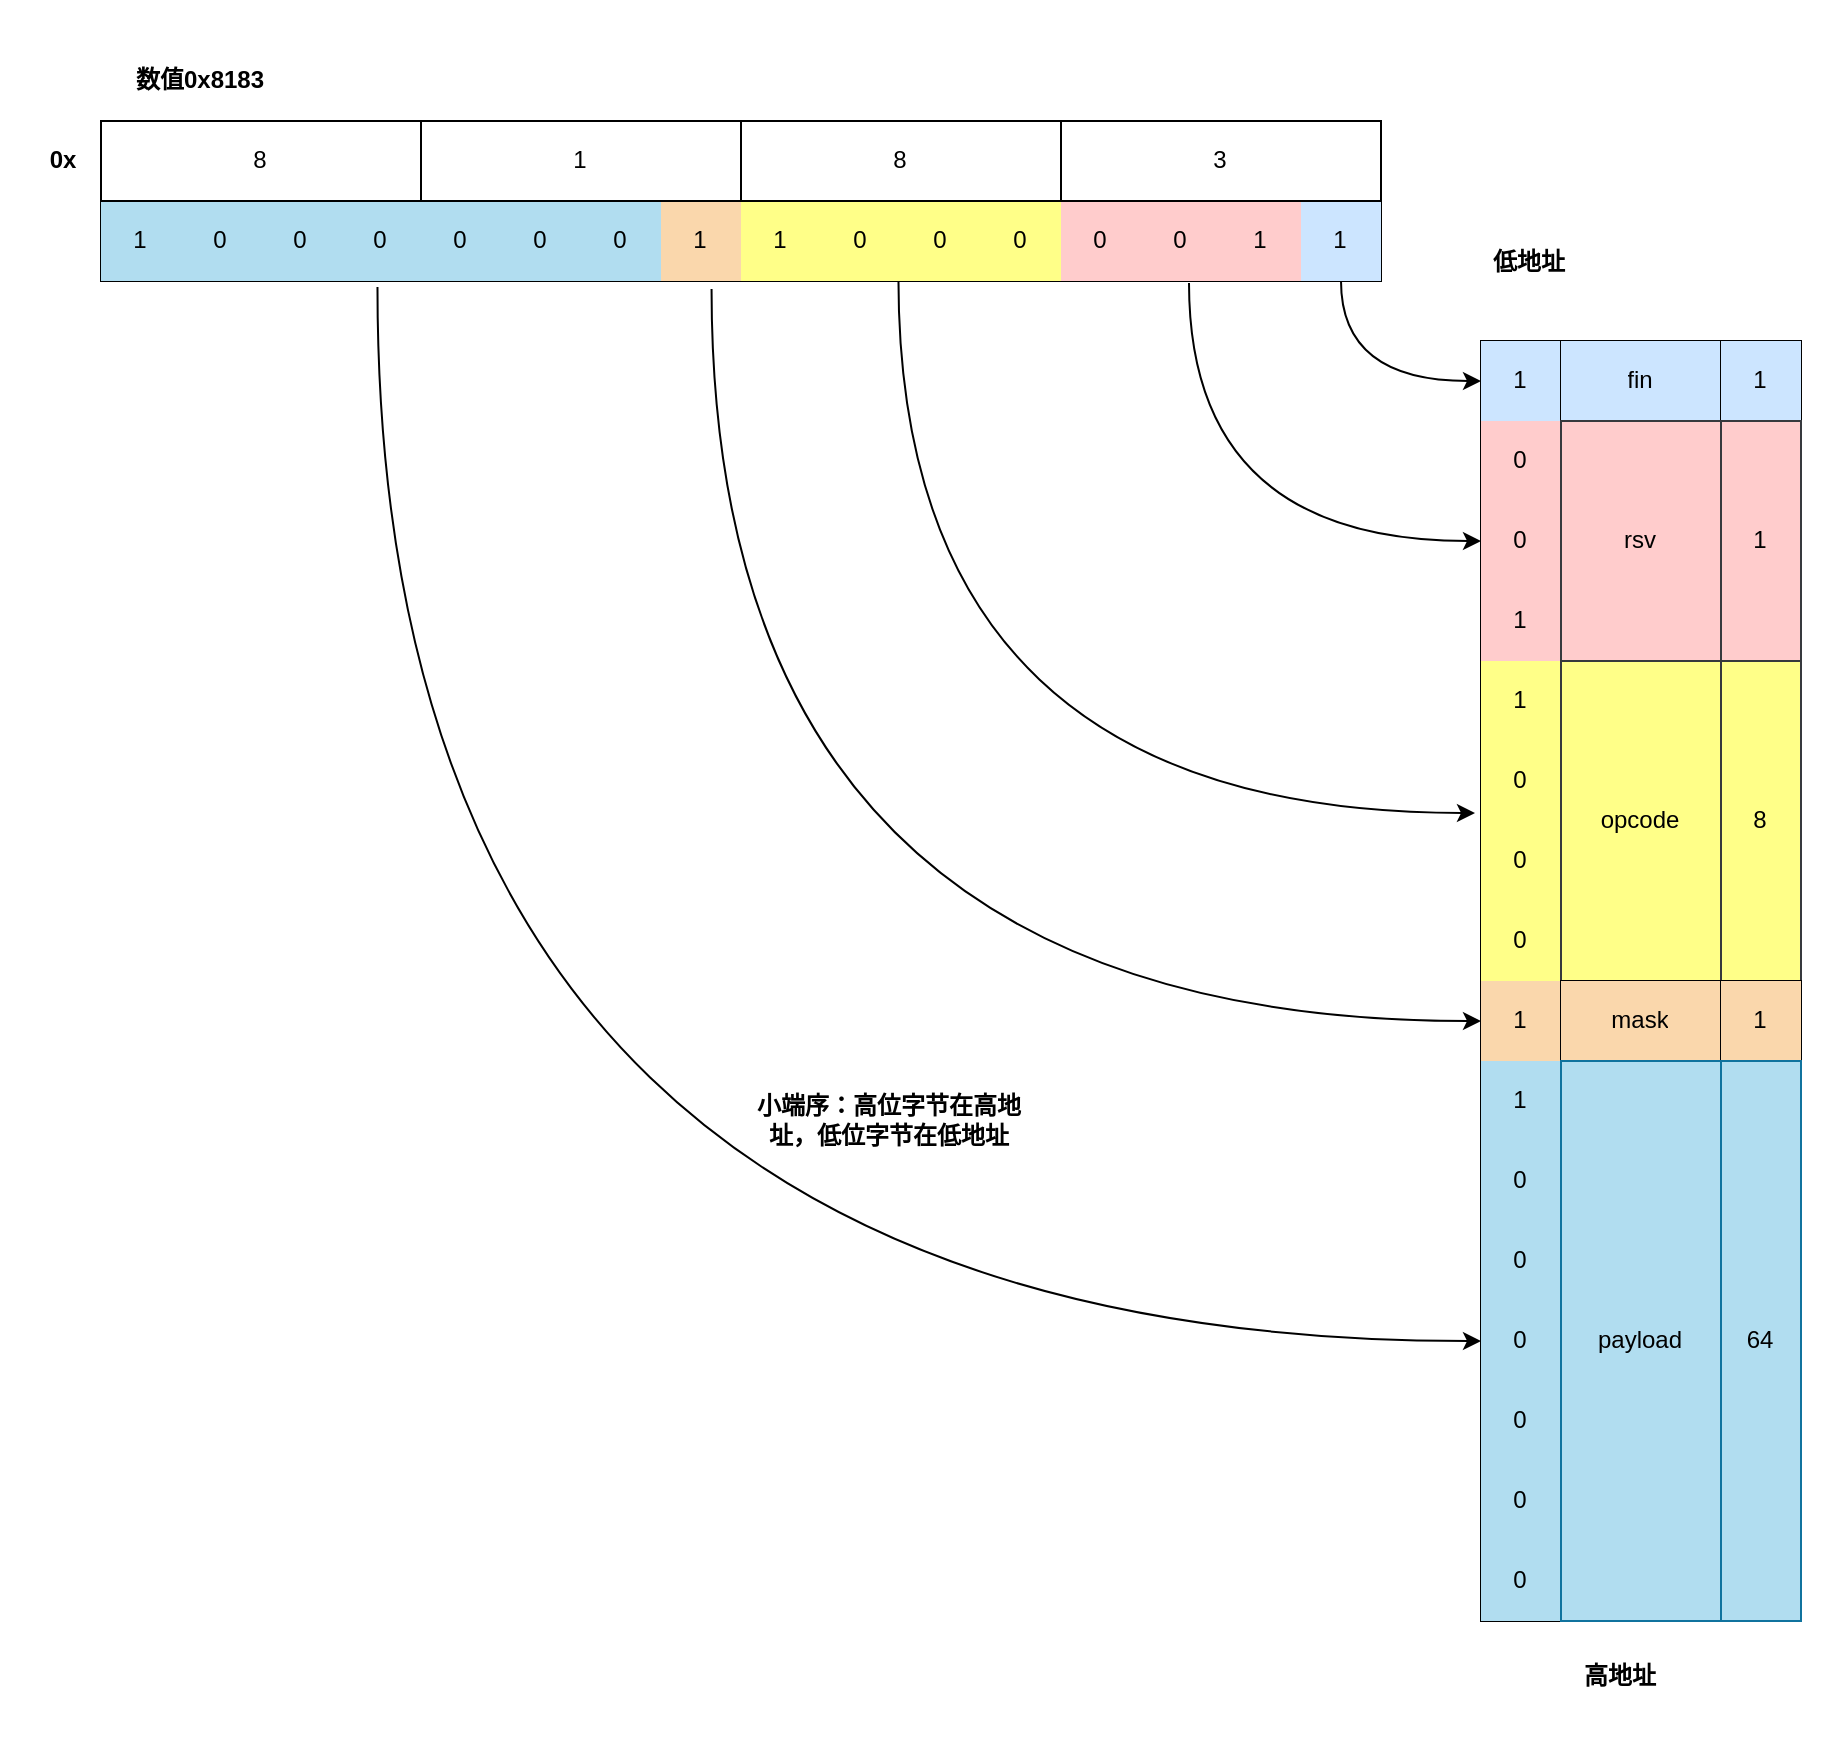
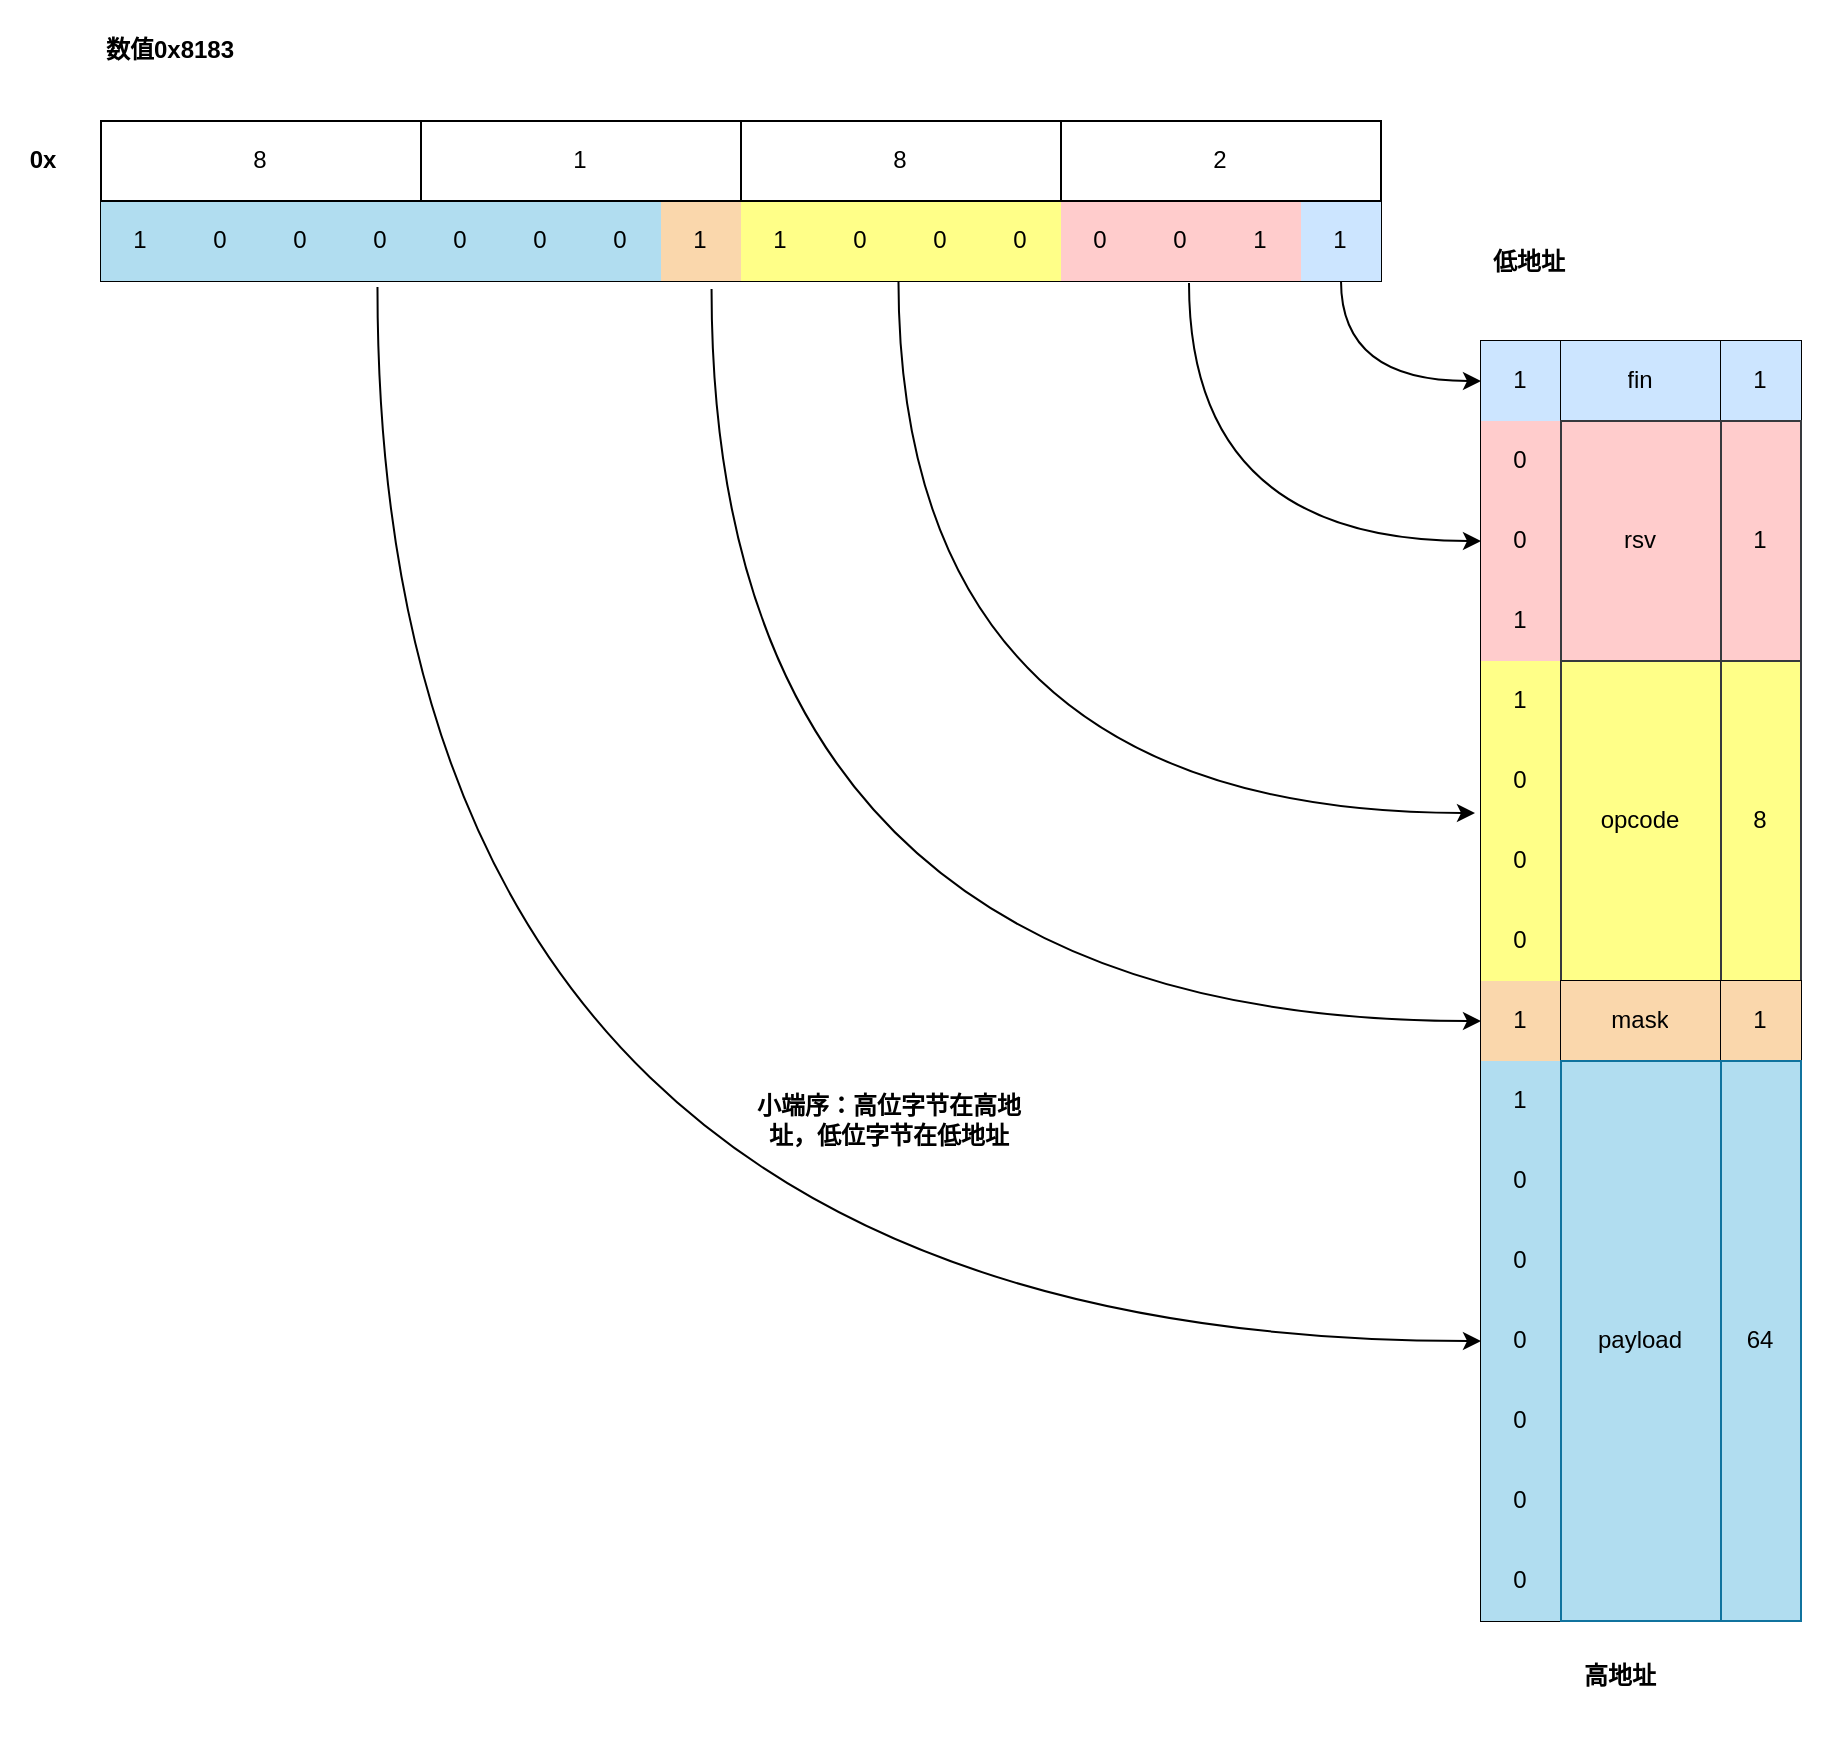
(201, 81) -> (171, 51)
(64, 161) -> (44, 161)
(1221, 161) -> (1221, 161)
